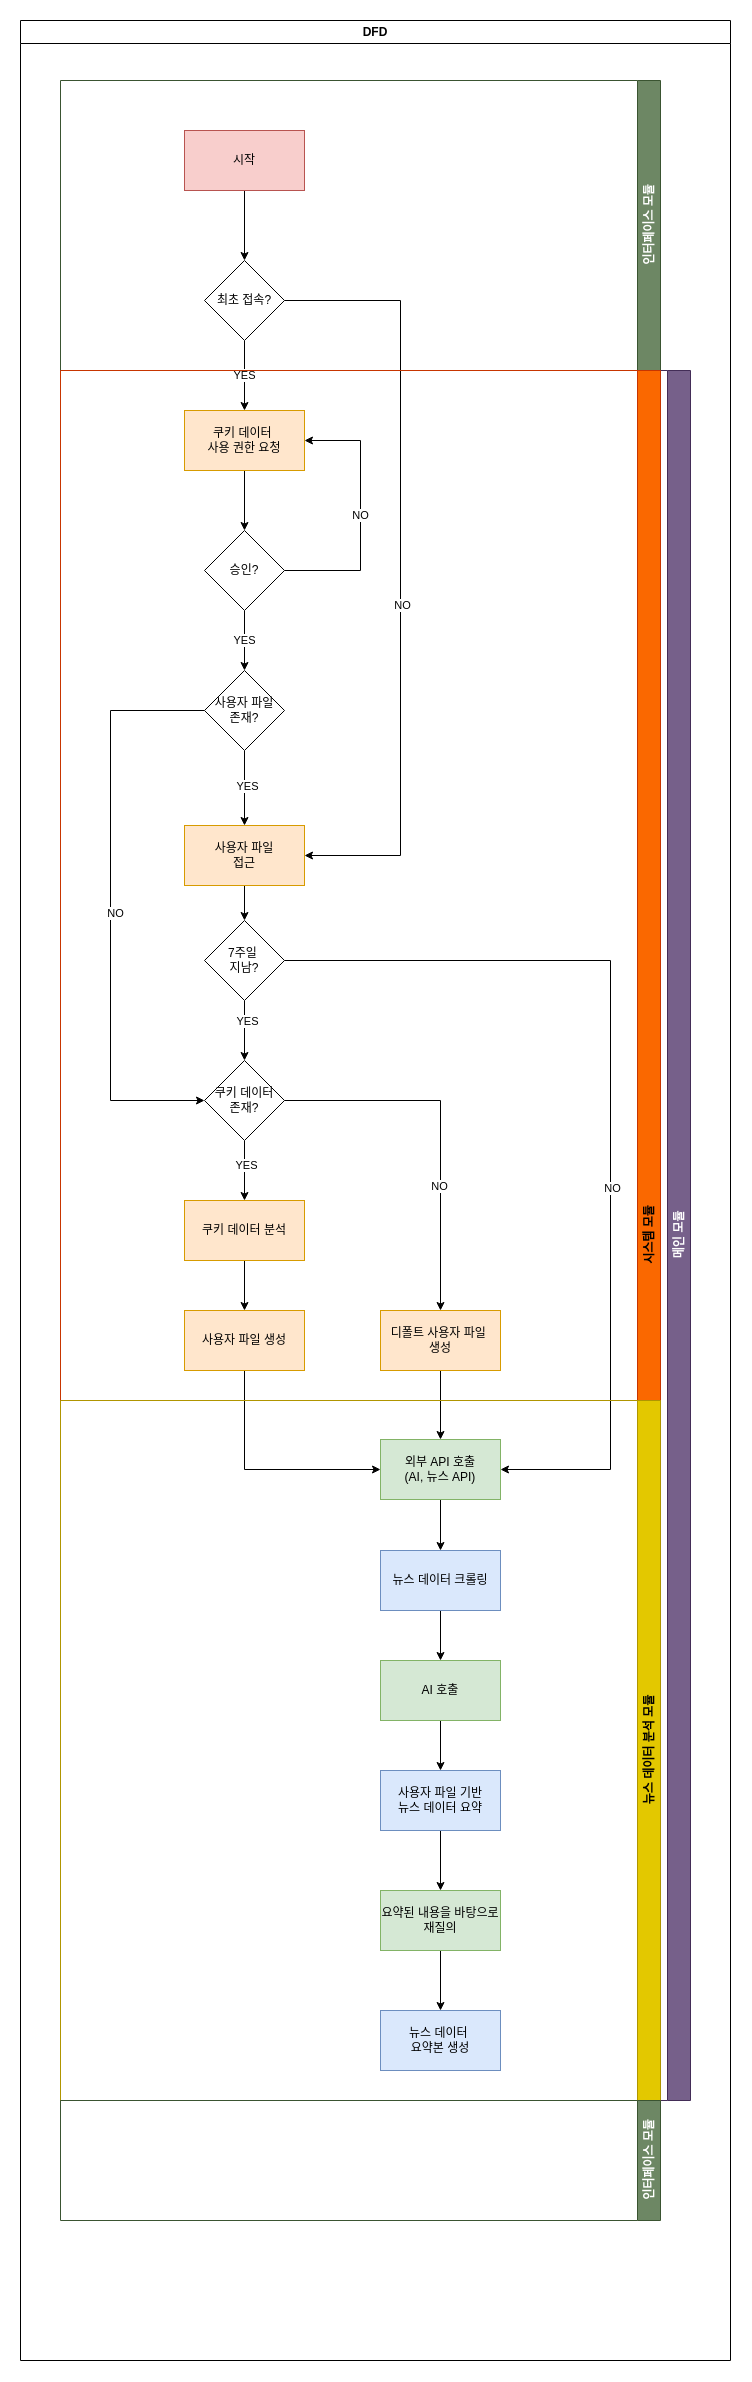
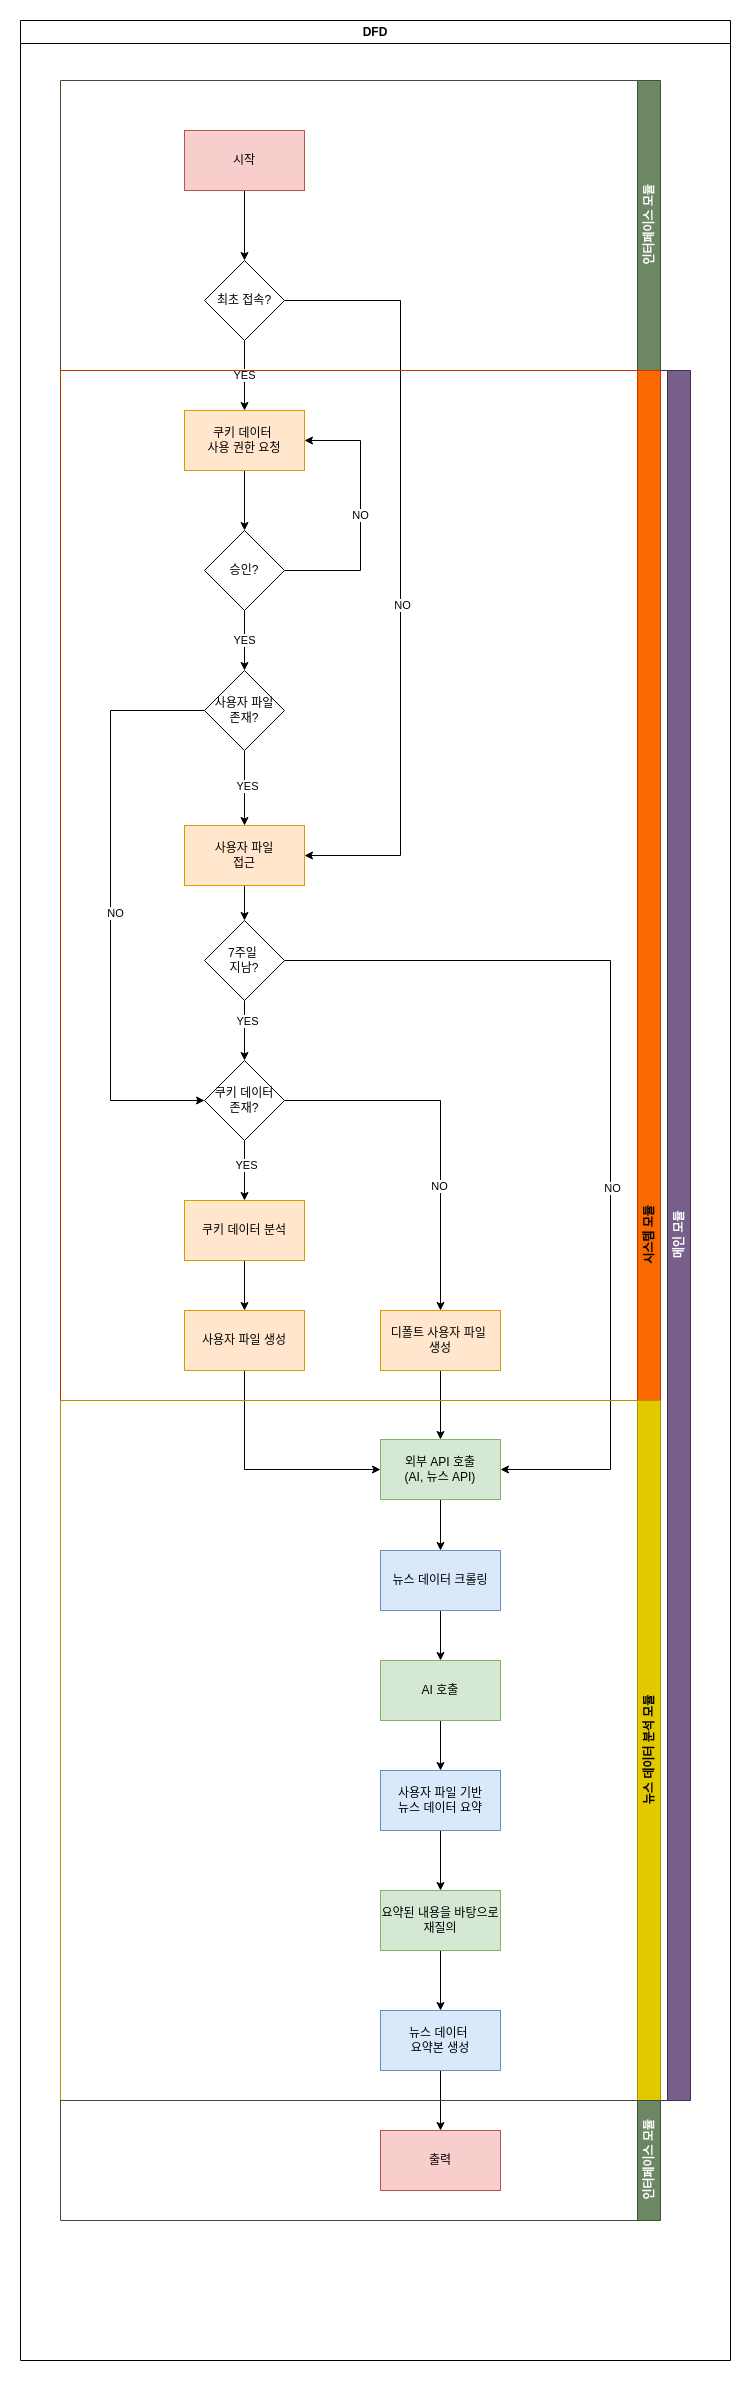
none -> (441, 2097)
none -> (441, 2161)
